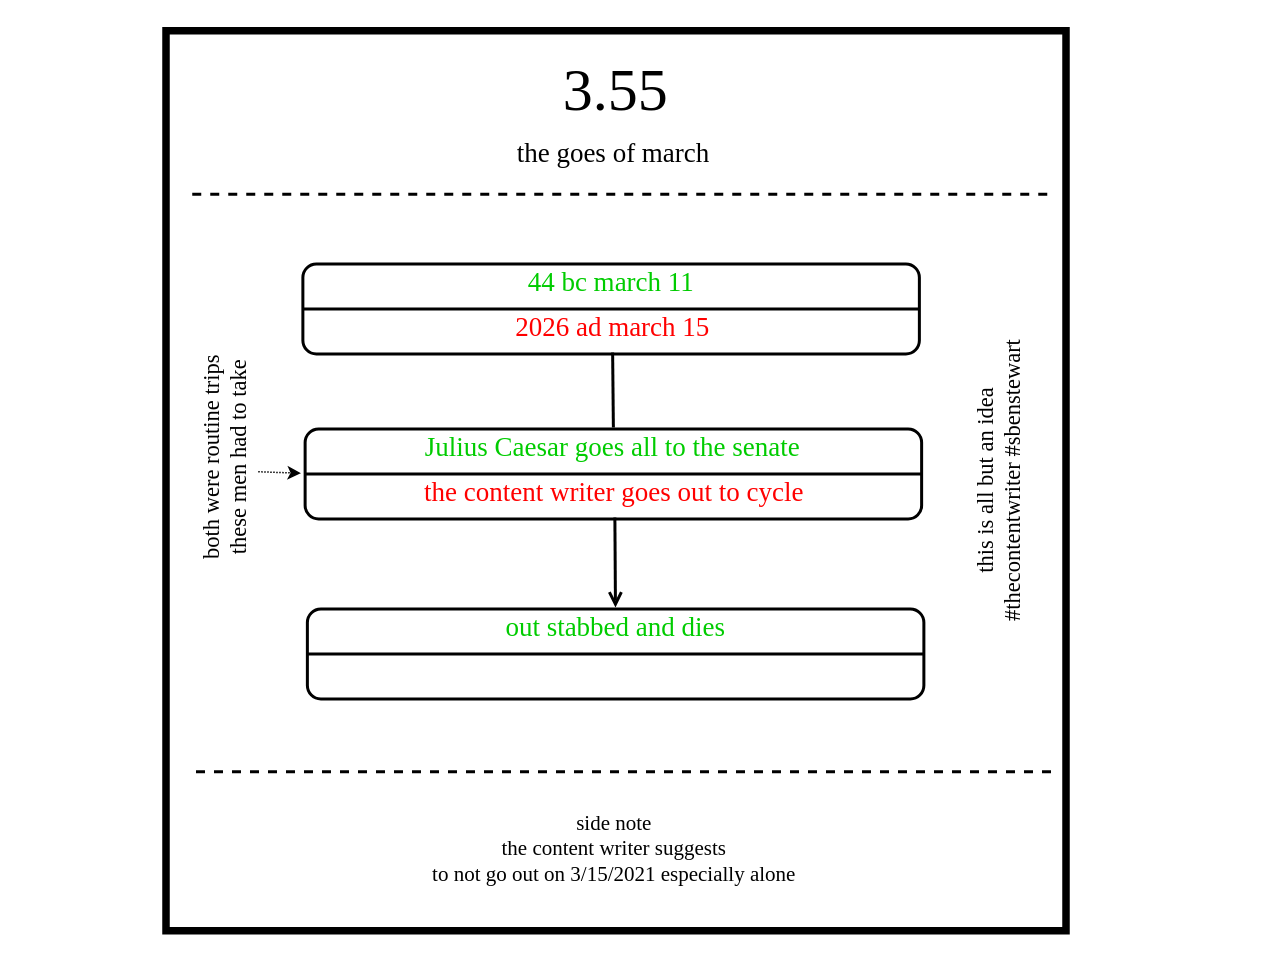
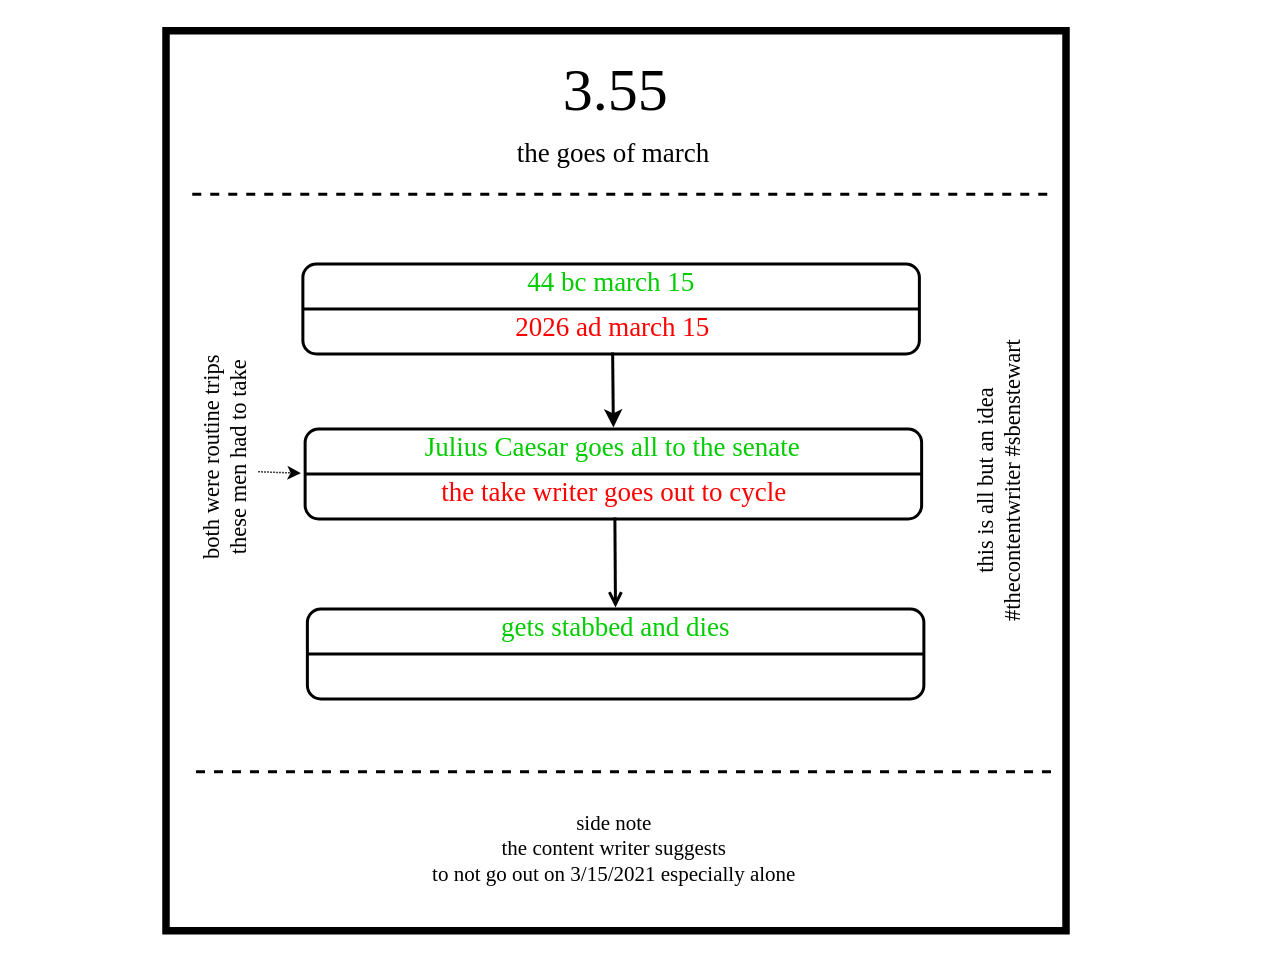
(611, 283) -> (611, 283)
(613, 419) -> (613, 412)
(614, 493) -> (614, 493)
(616, 628) -> (616, 628)
